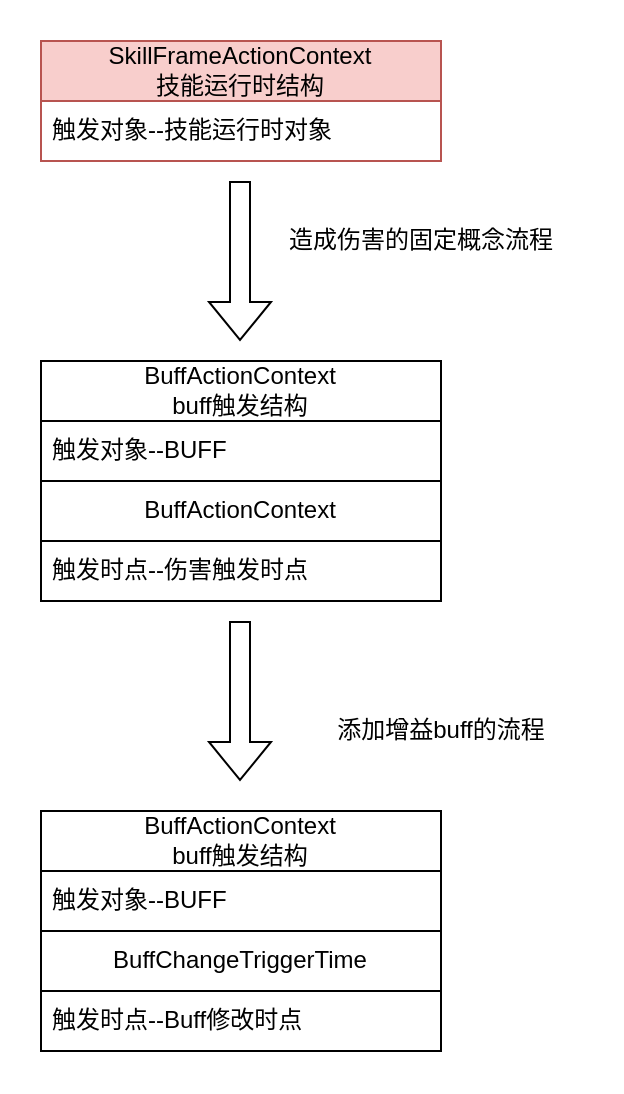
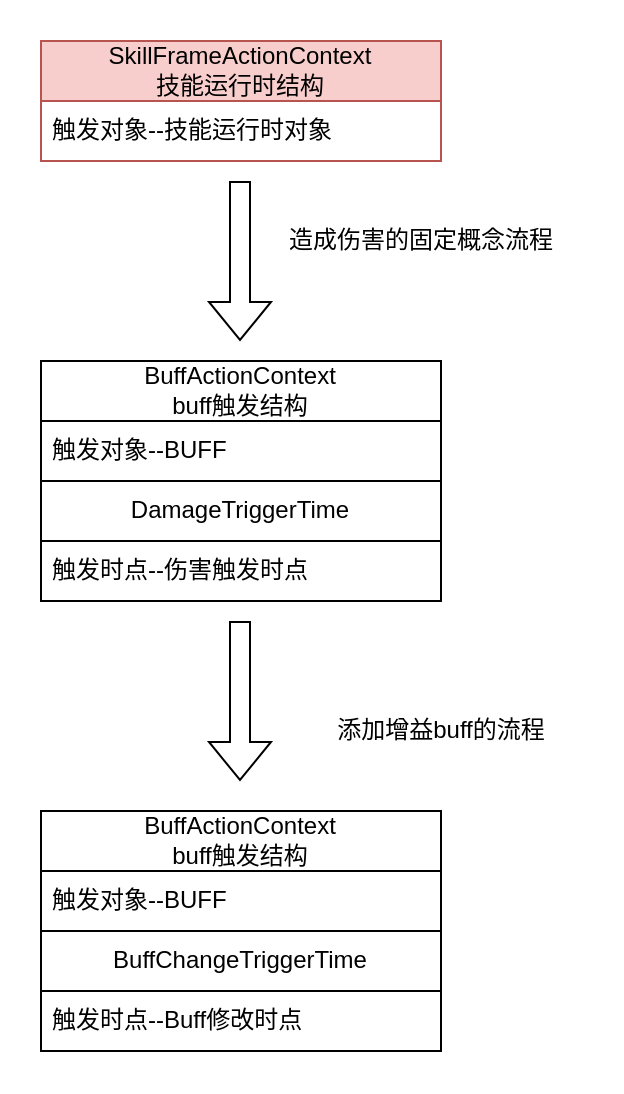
(241, 511) -> (241, 511)
